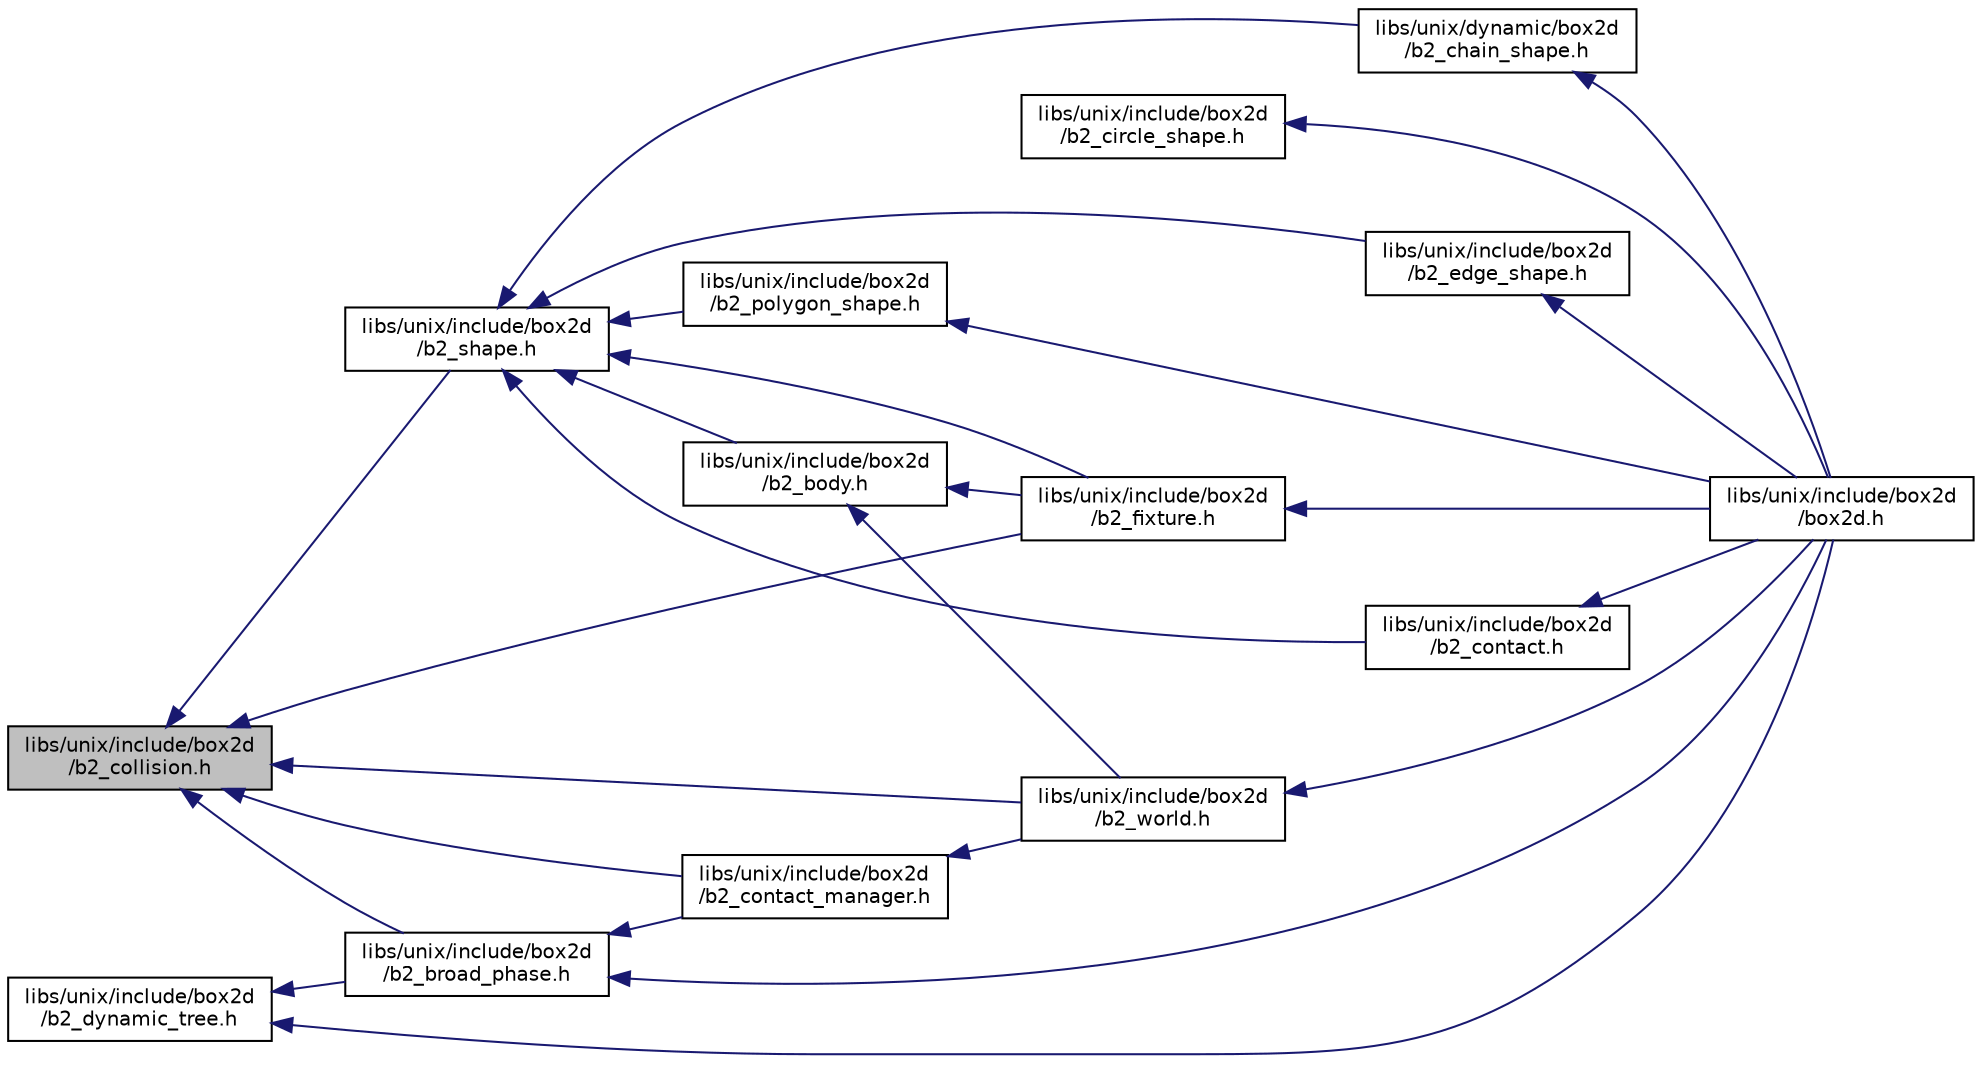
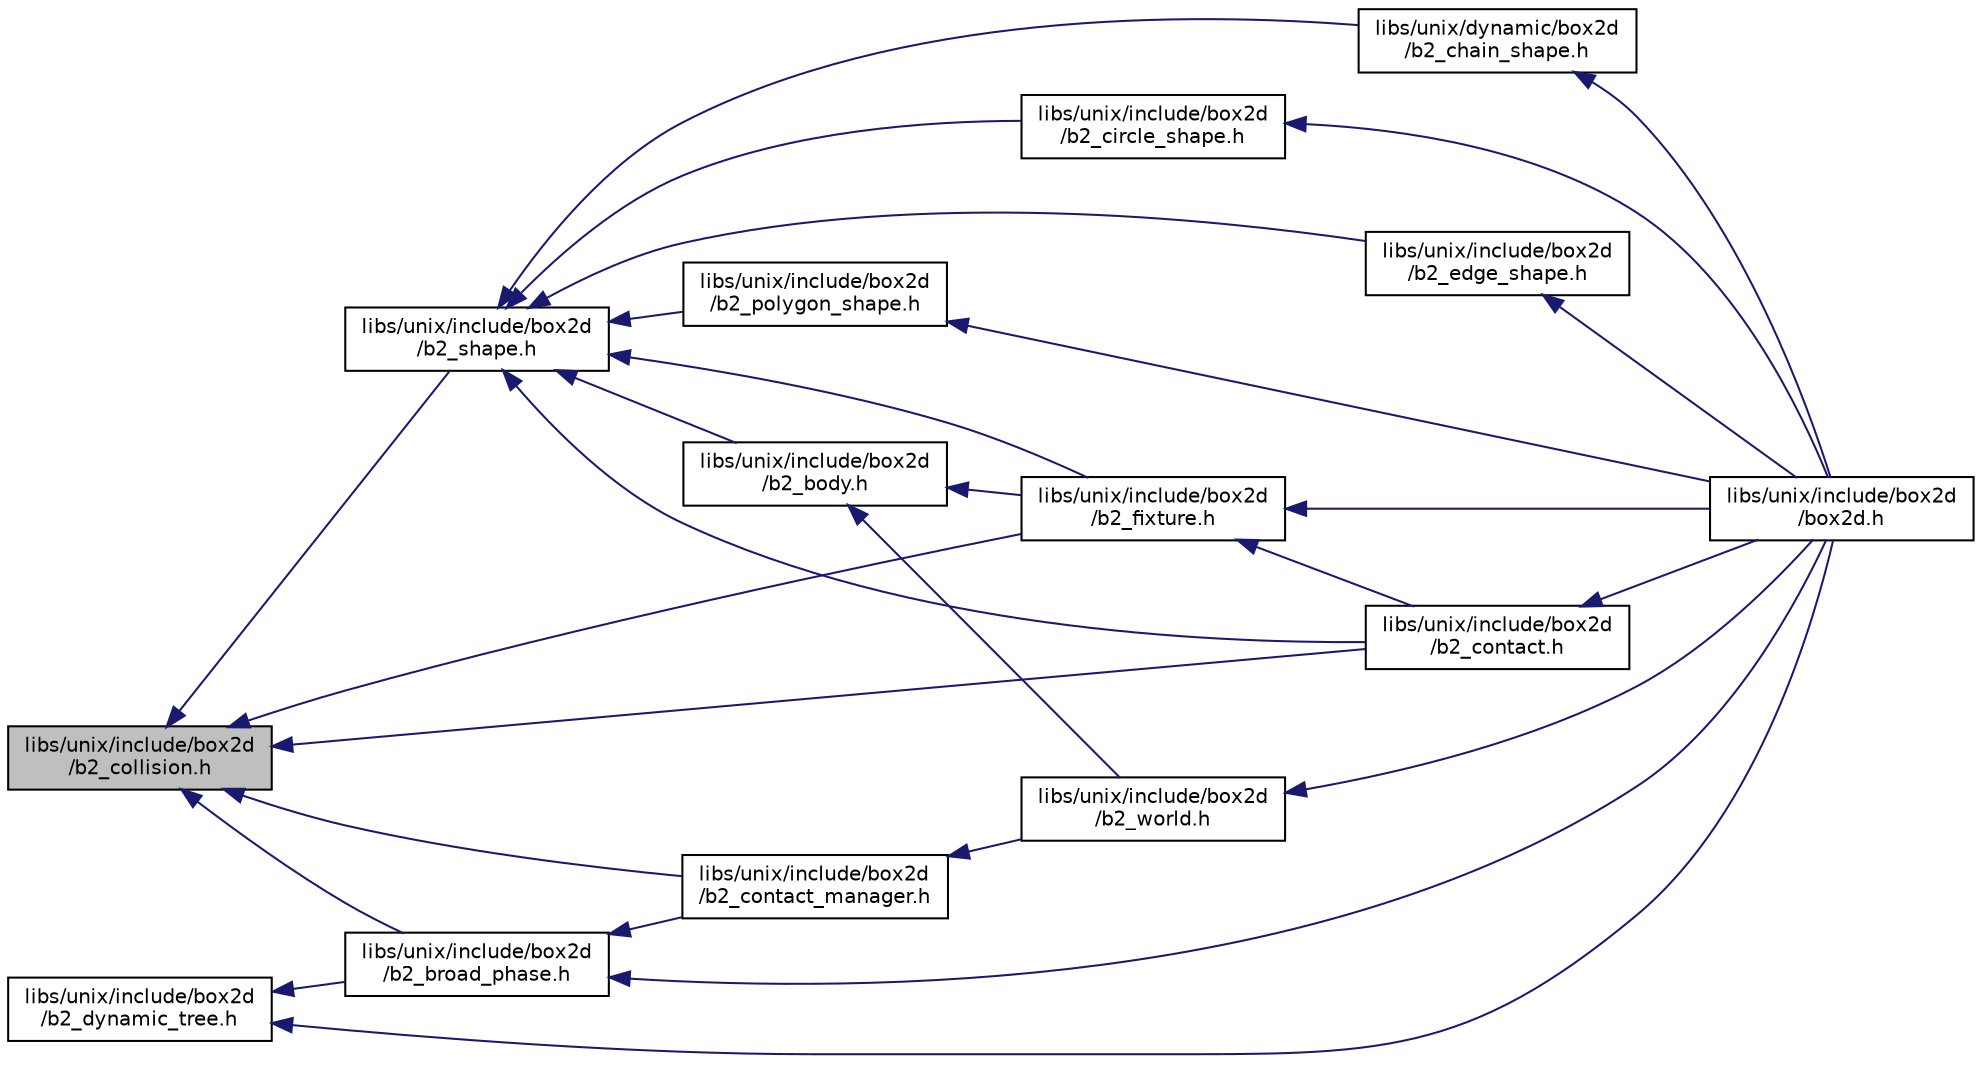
none -> (751, 153)
none -> (1335, 577)
(657, 784) -> (829, 697)
